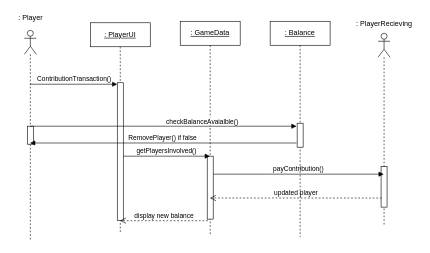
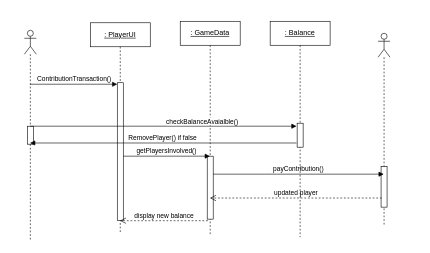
(30, 18) -> none
(384, 24) -> none
